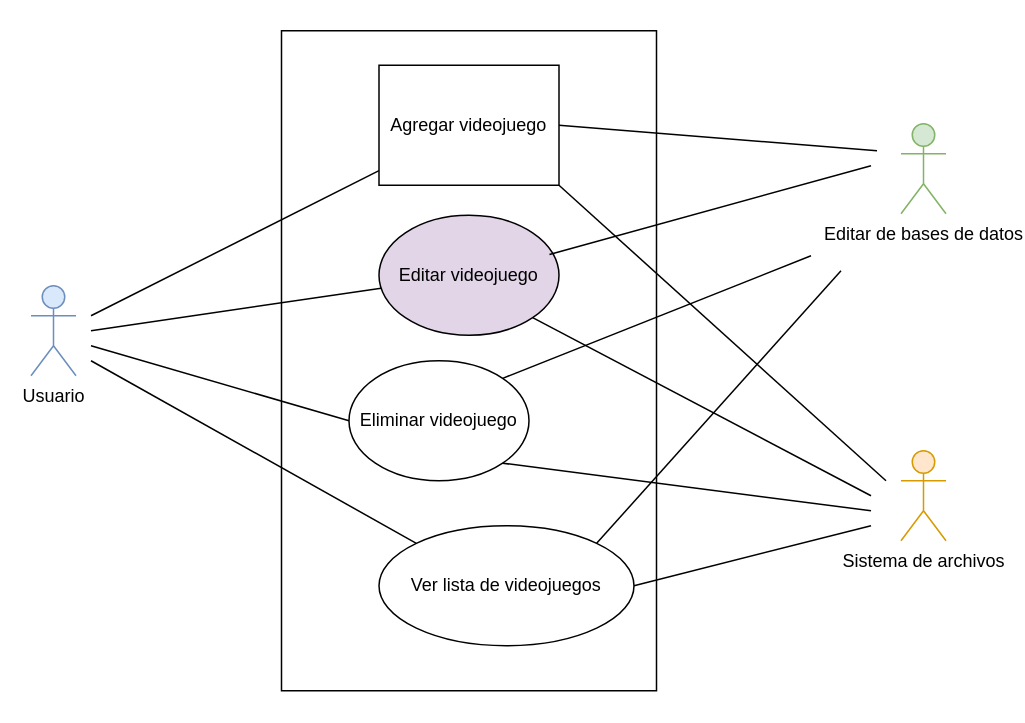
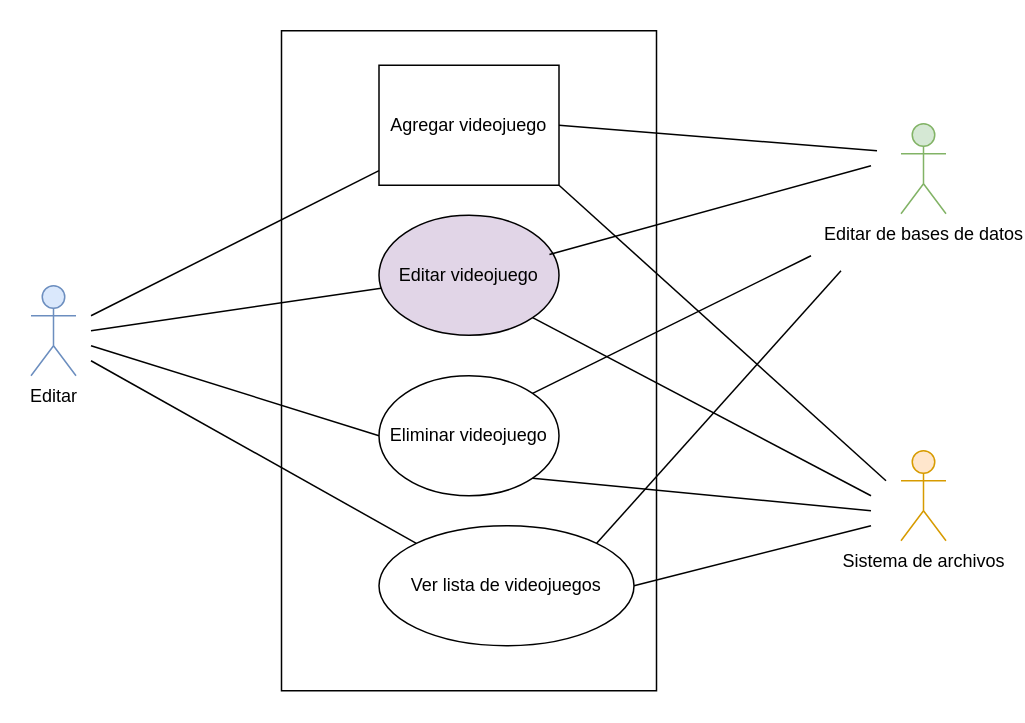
(54, 397) -> (54, 397)
(439, 421) -> (469, 436)
